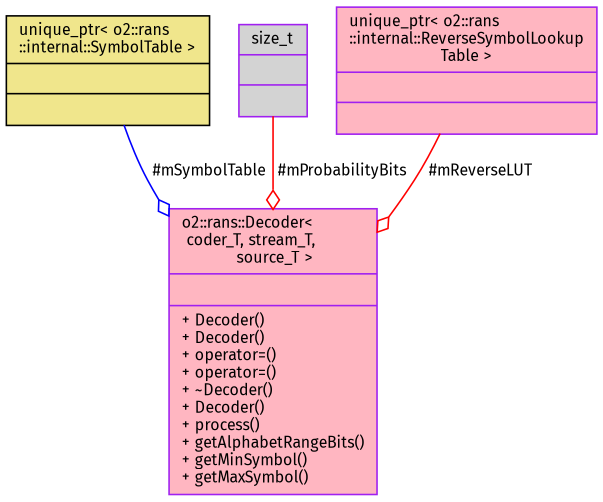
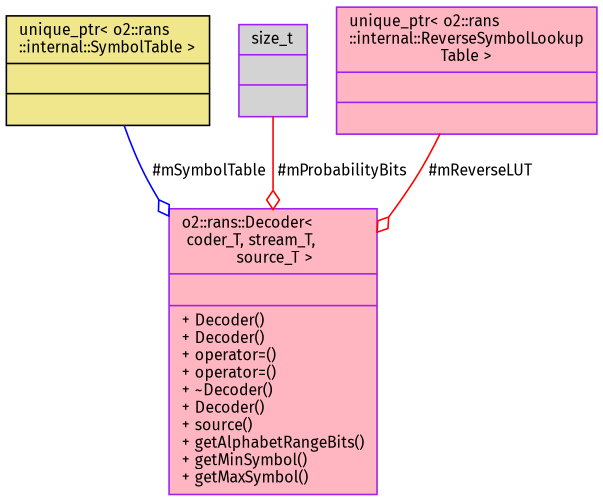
(221, 425) -> (217, 425)
